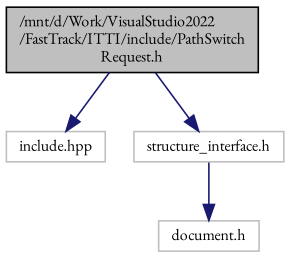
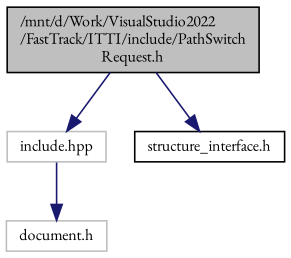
(209, 147) -> (210, 147)
(209, 183) -> (57, 183)
